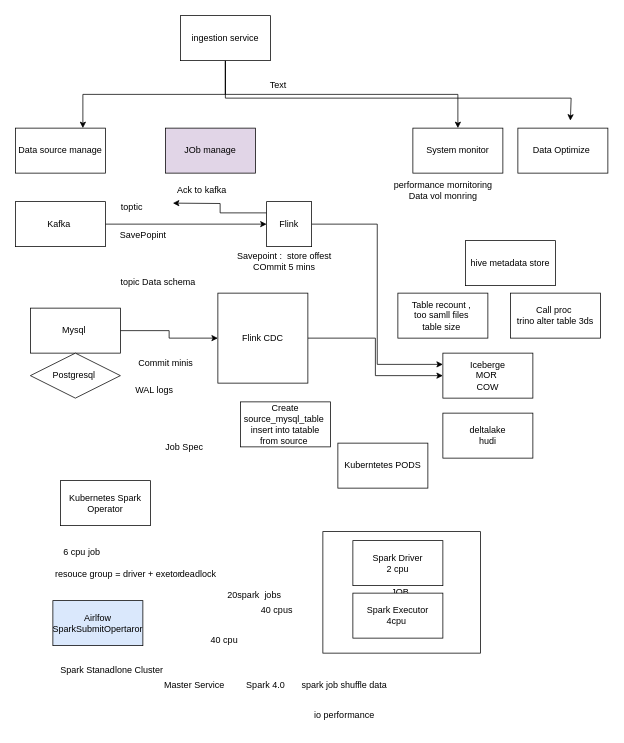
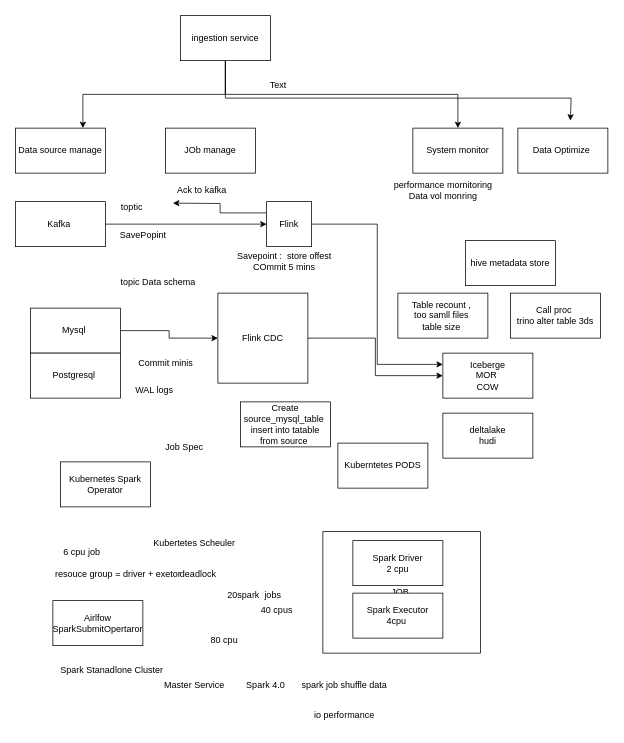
(210, 150) -> (210, 150)
(75, 375) -> (75, 375)
(105, 503) -> (105, 484)
none -> (195, 543)
(98, 623) -> (98, 623)
(226, 640) -> (226, 640)
